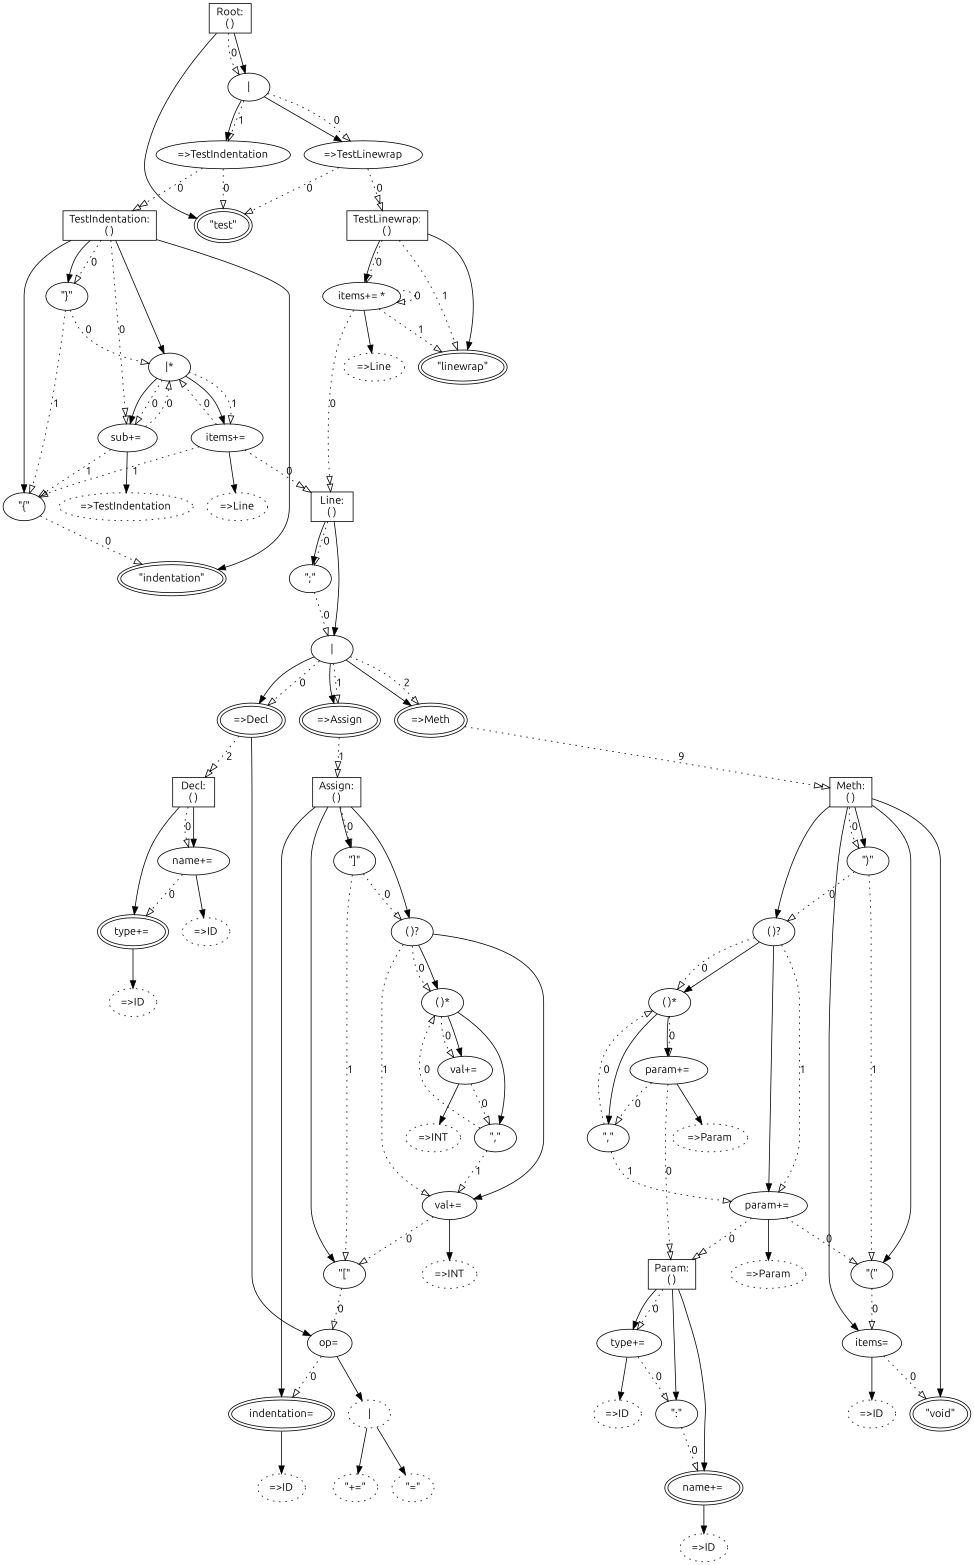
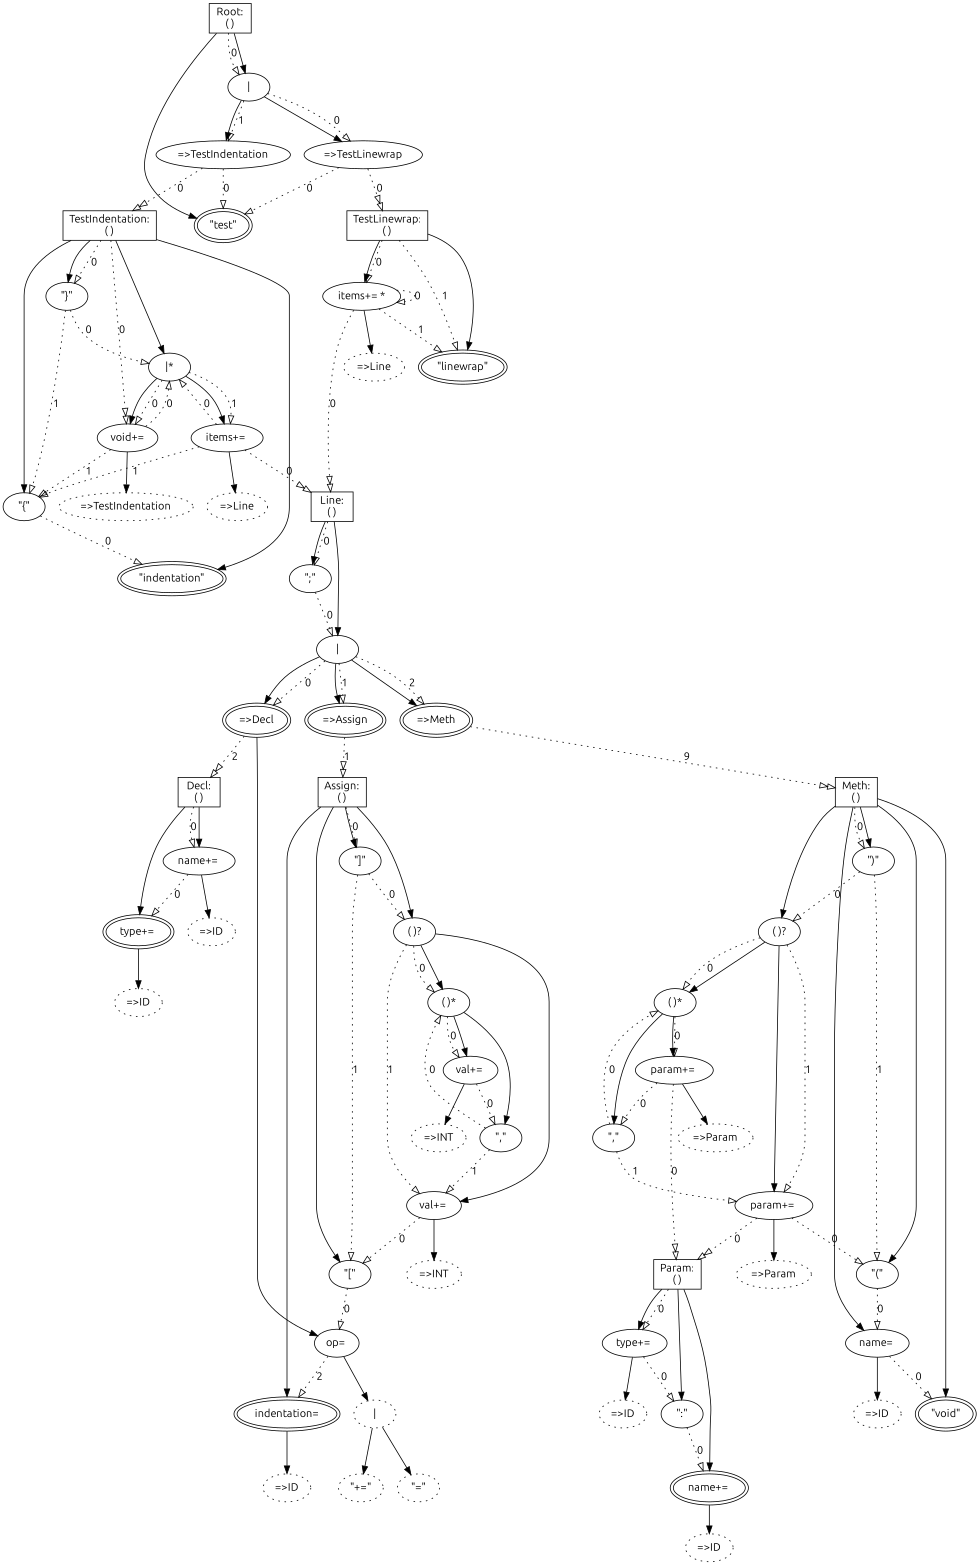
(128, 438) -> (128, 438)
(872, 1343) -> (877, 1343)
(314, 1377) -> (320, 1377)
